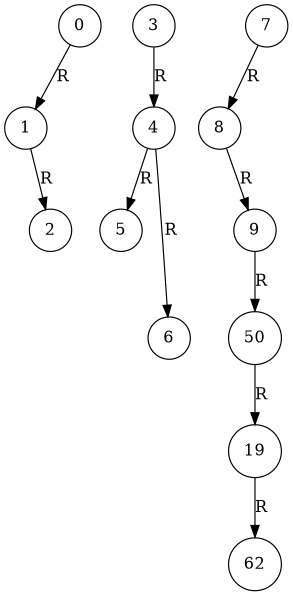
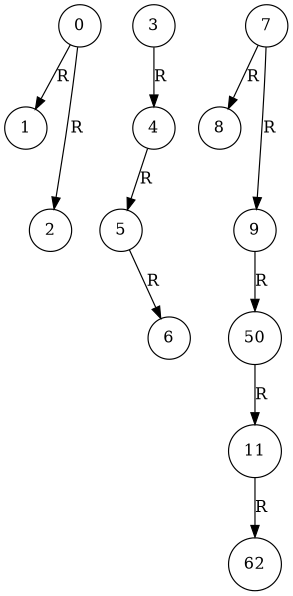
(37, 173) -> (68, 122)
(235, 174) -> (262, 122)
(162, 227) -> (143, 279)
(255, 451) -> (255, 451)
